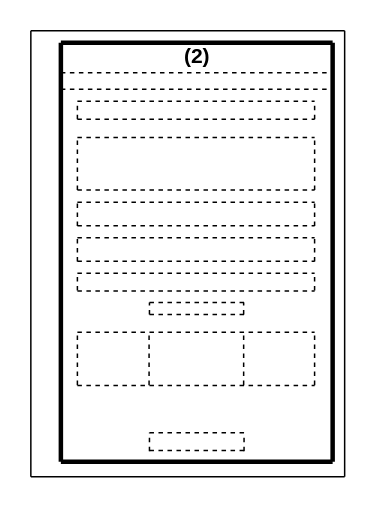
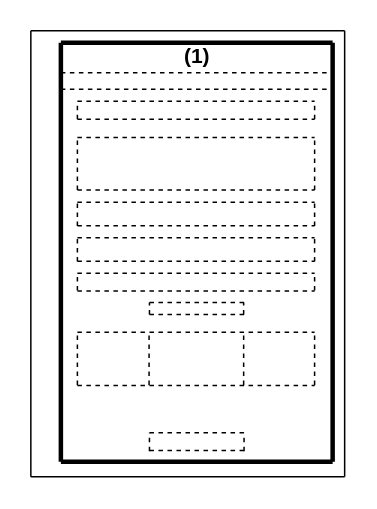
(197, 56) -> (197, 56)
